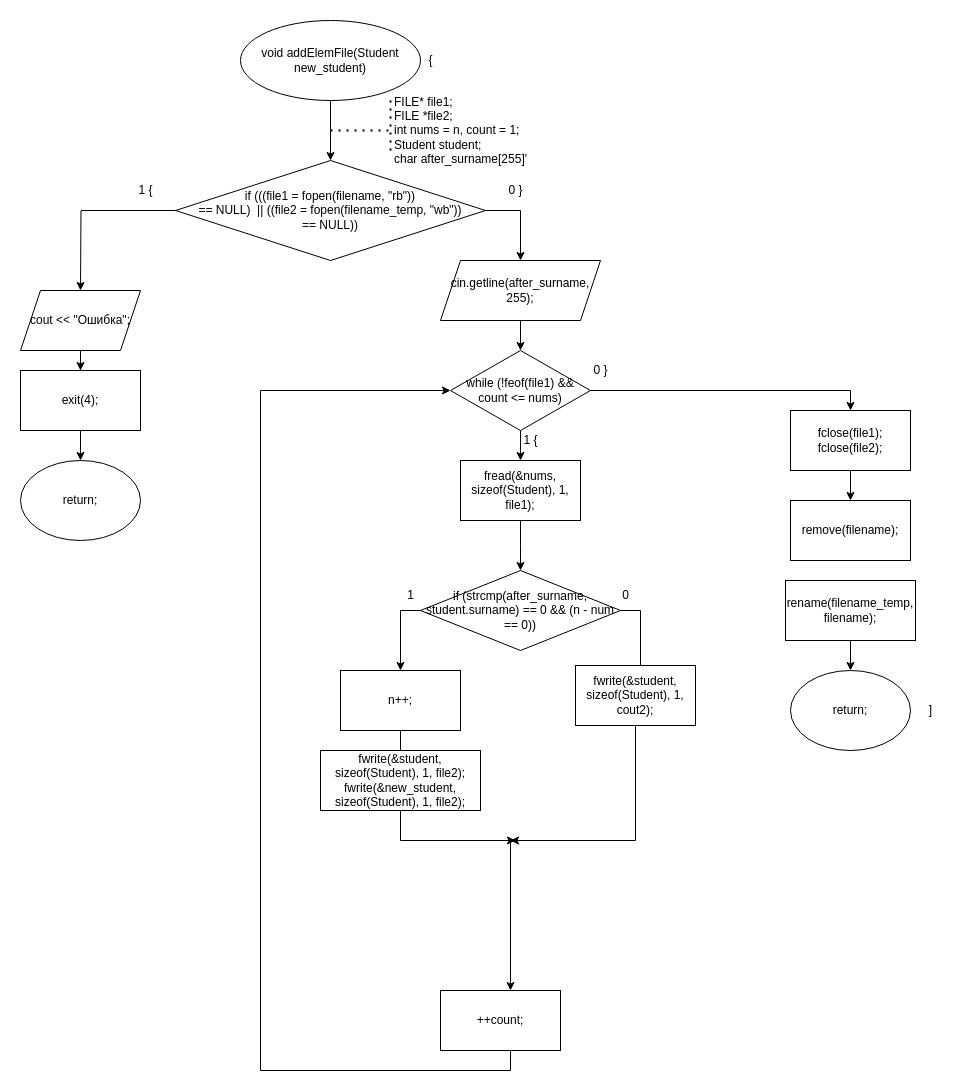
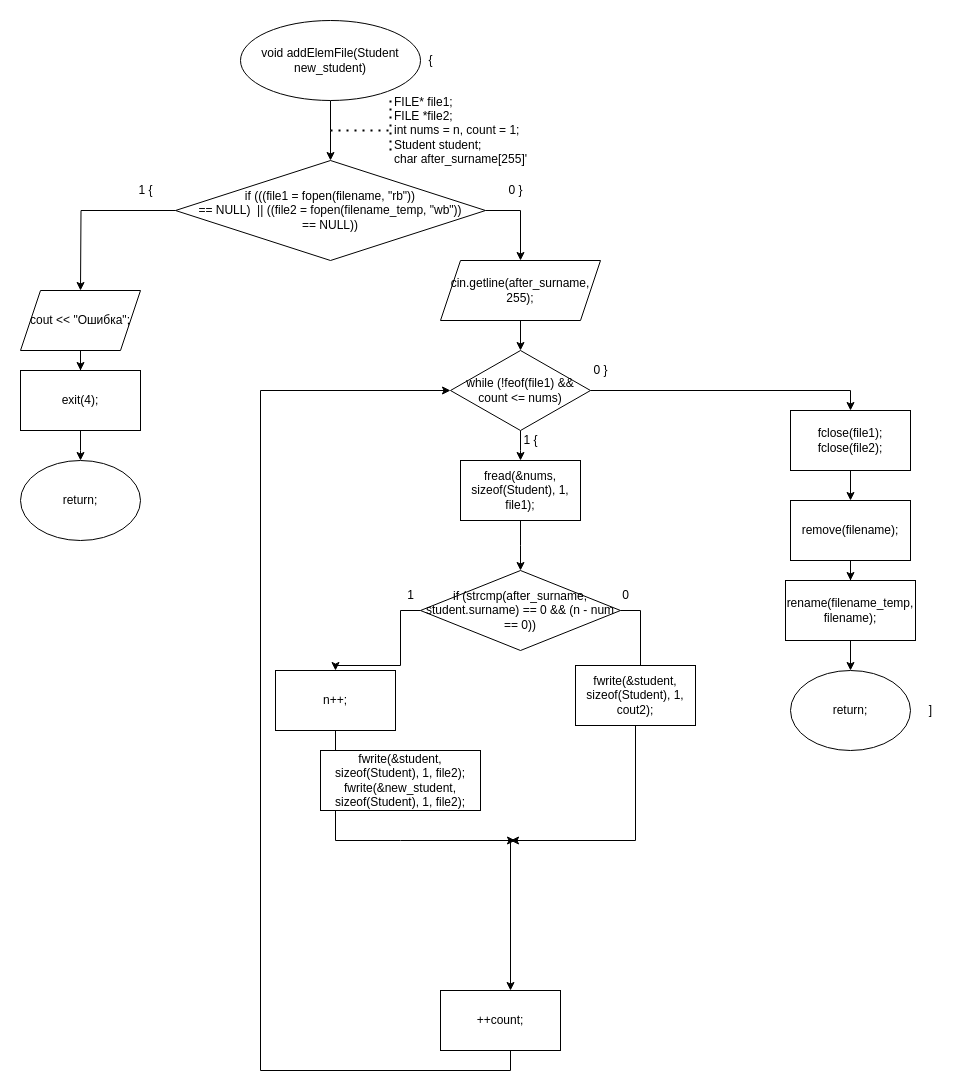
none -> (851, 575)
(401, 701) -> (336, 701)
